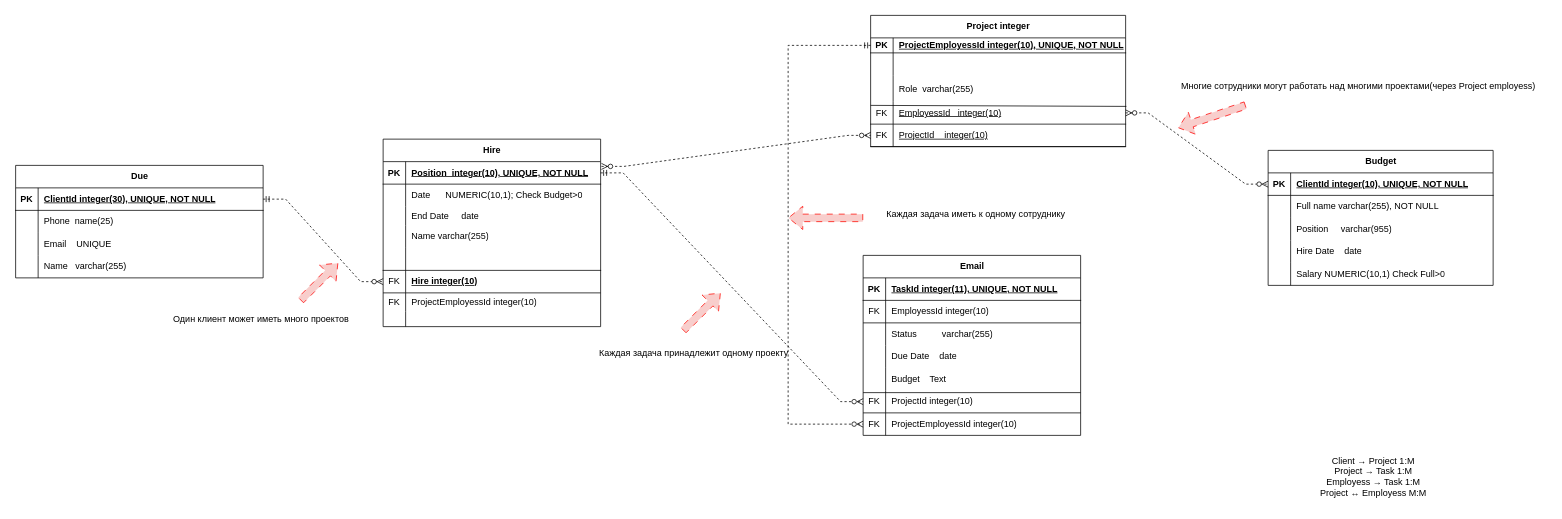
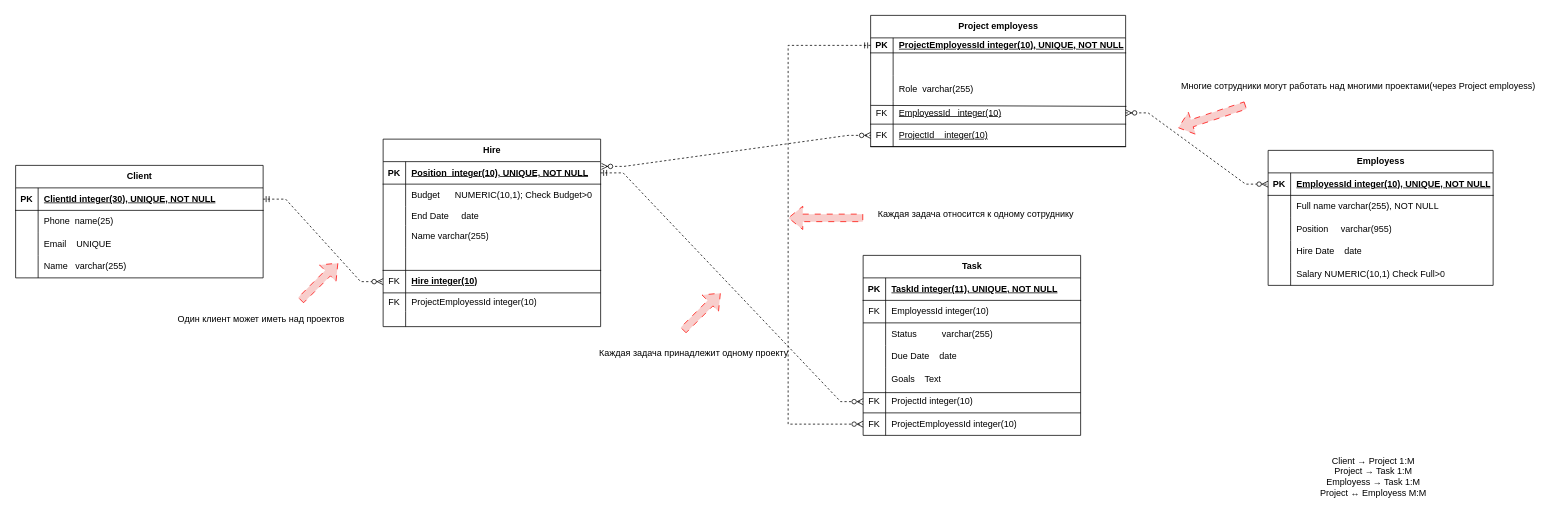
(998, 27) -> (998, 27)
(1381, 162) -> (1381, 162)
(140, 177) -> (140, 177)
(1382, 184) -> (1390, 184)
(501, 195) -> (506, 195)
(976, 214) -> (976, 214)
(972, 267) -> (972, 267)
(261, 319) -> (261, 319)
(924, 379) -> (921, 379)
